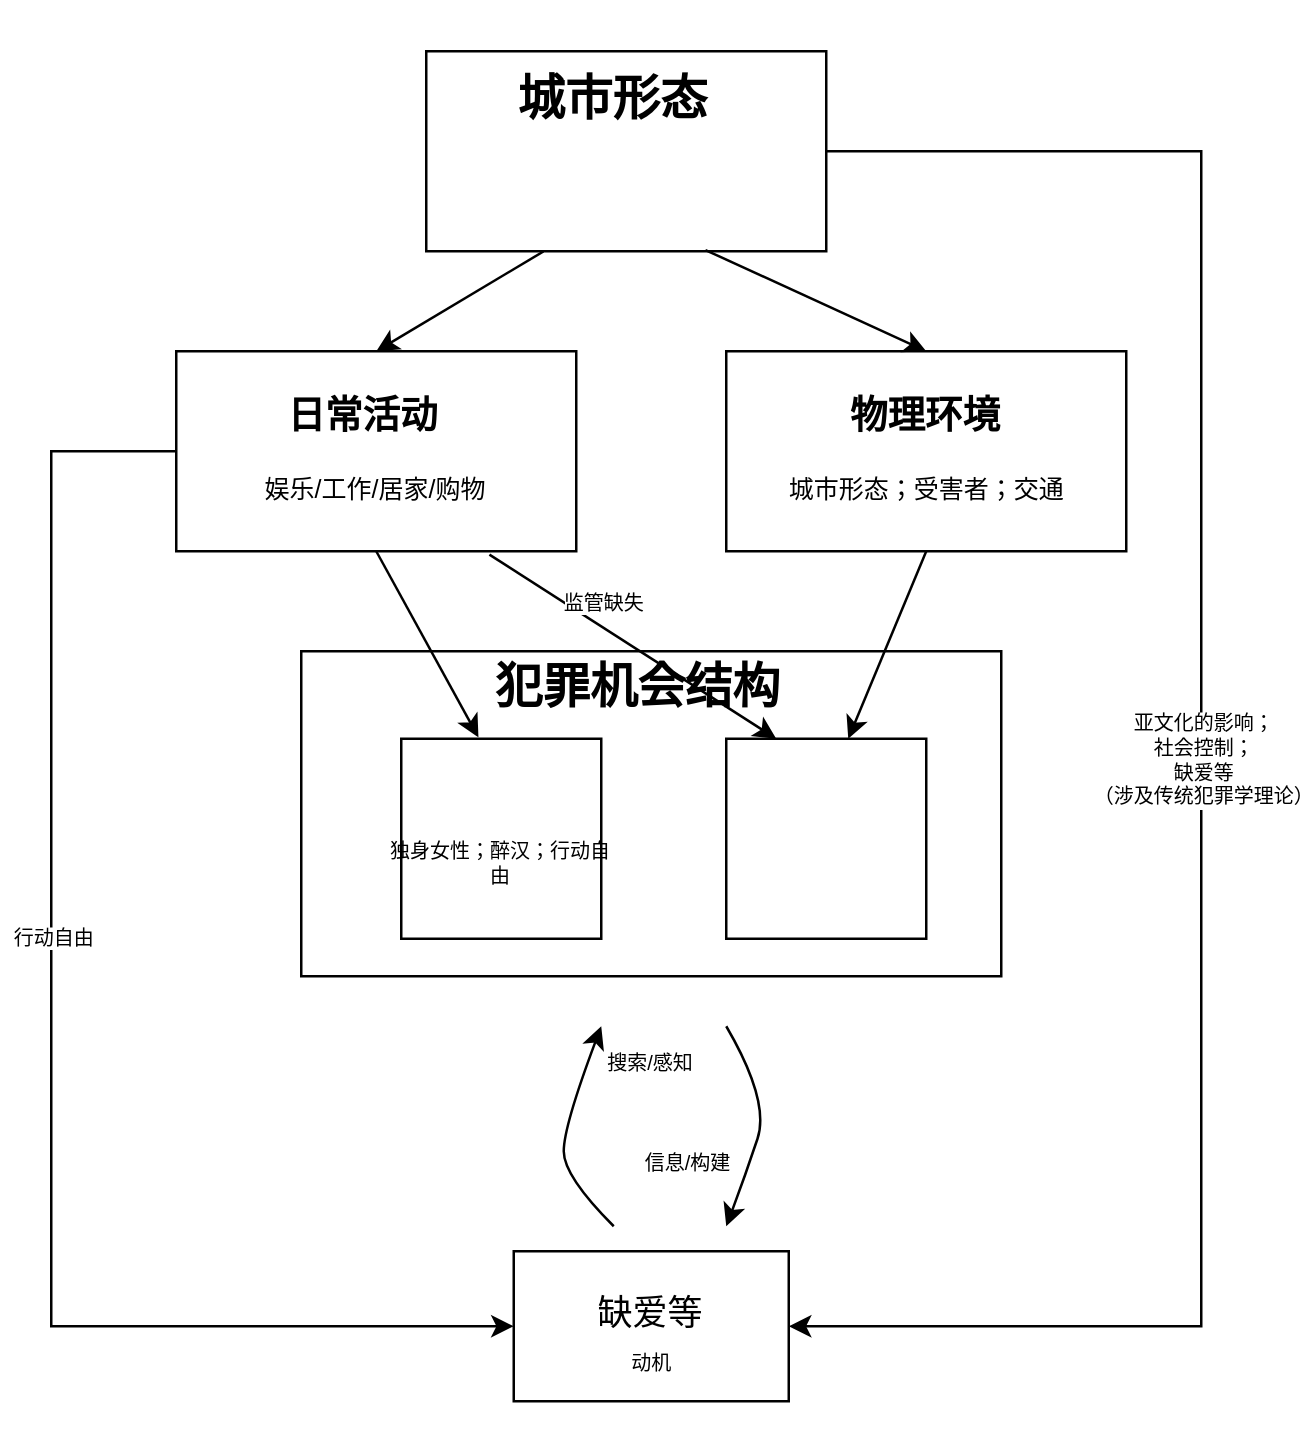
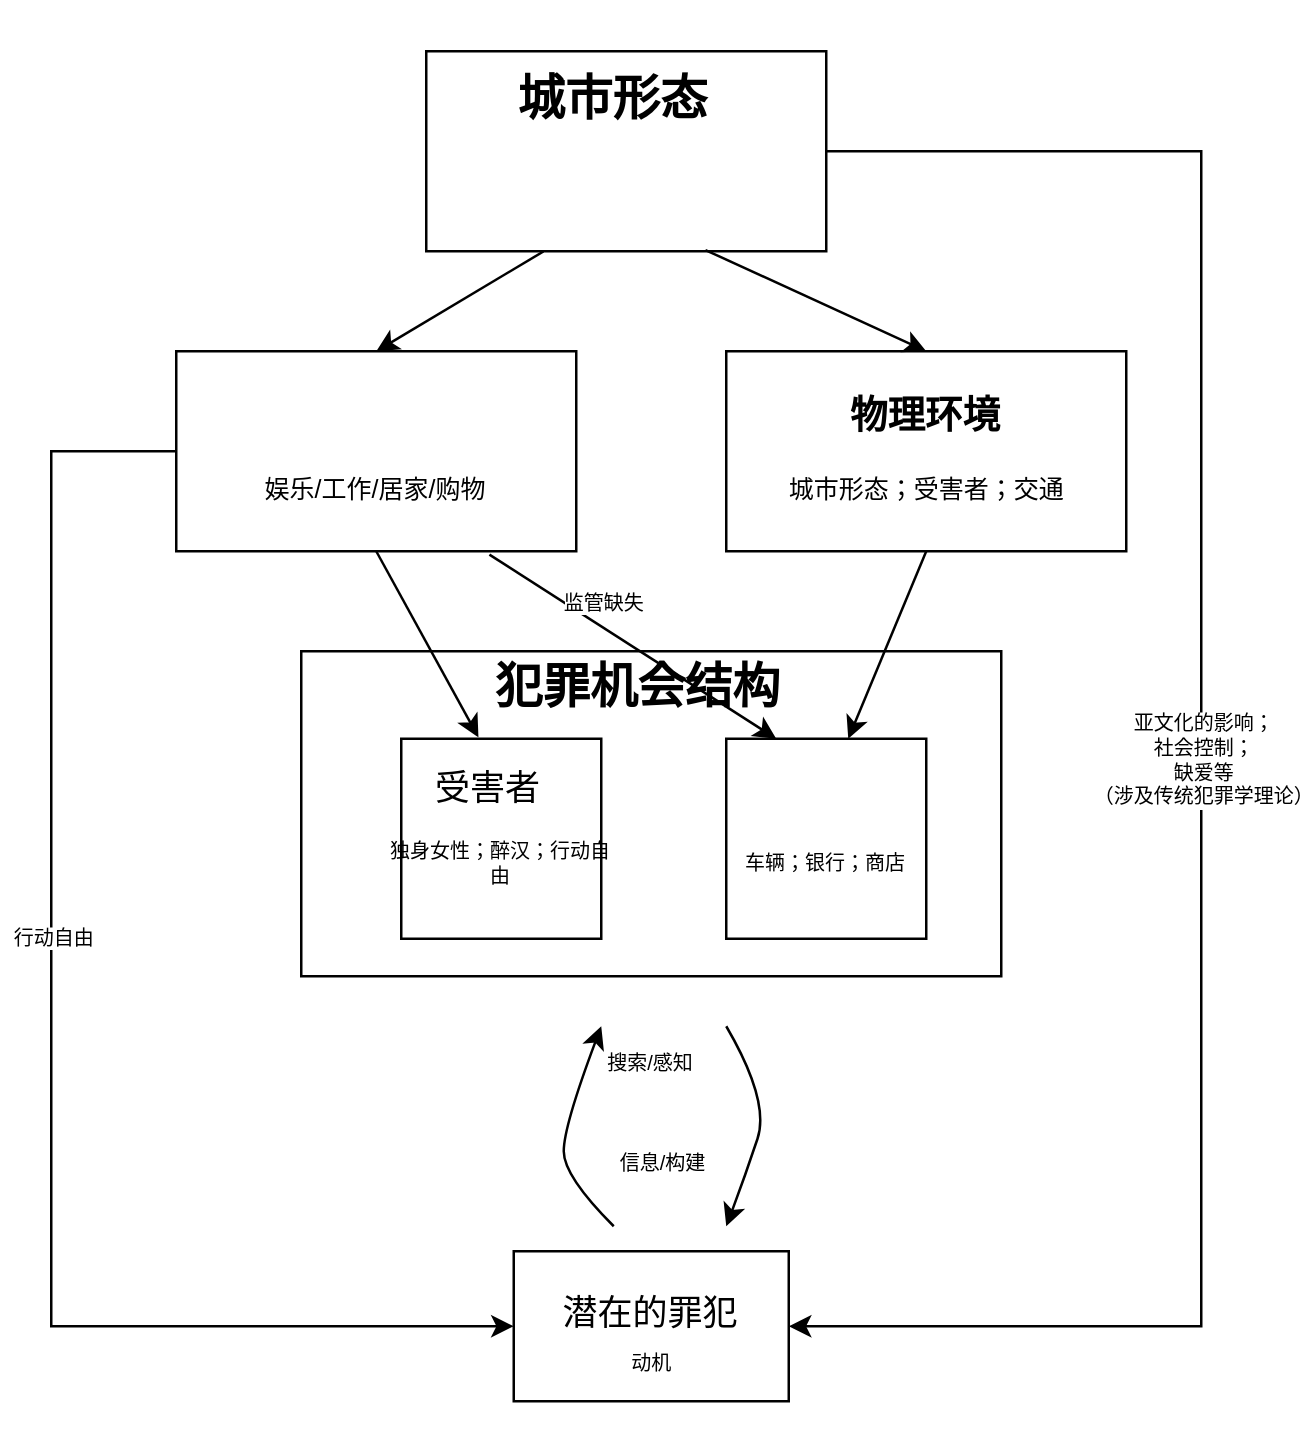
(364, 414) -> none
none -> (489, 789)
none -> (826, 864)
(689, 1164) -> (664, 1164)
(651, 1314) -> (651, 1314)
